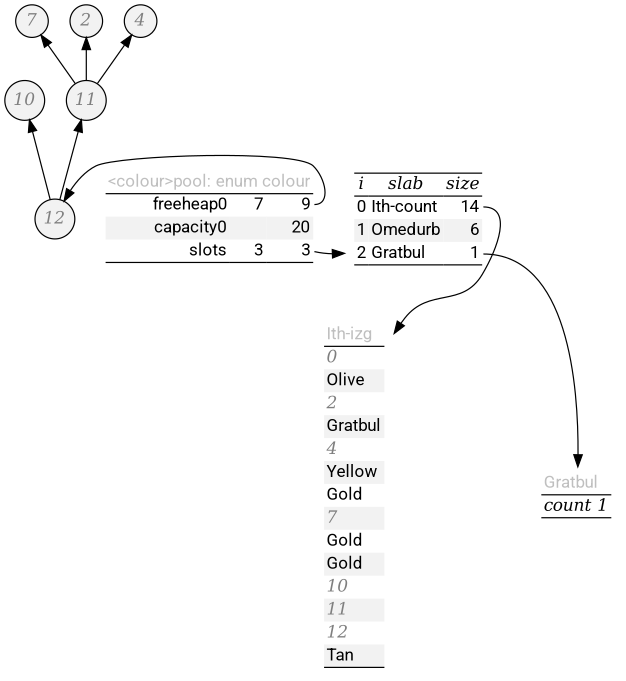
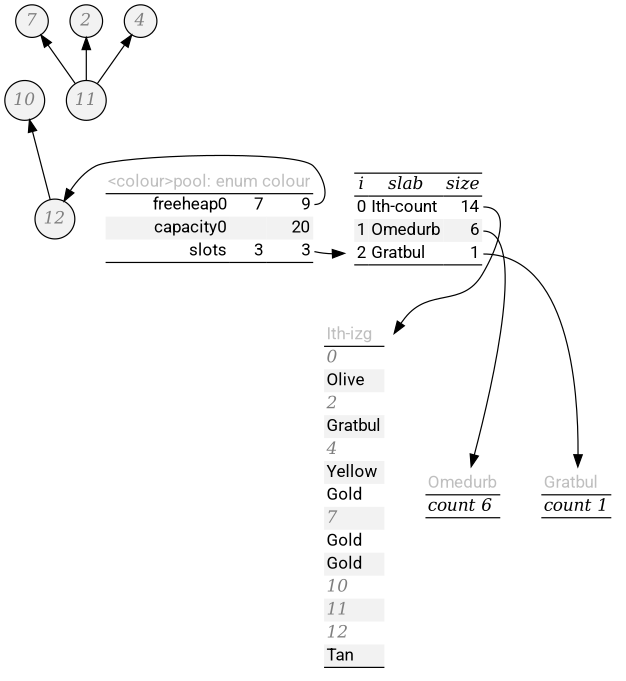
(69, 166) -> none
none -> (463, 497)
